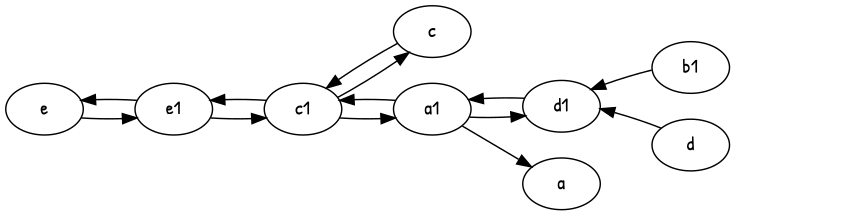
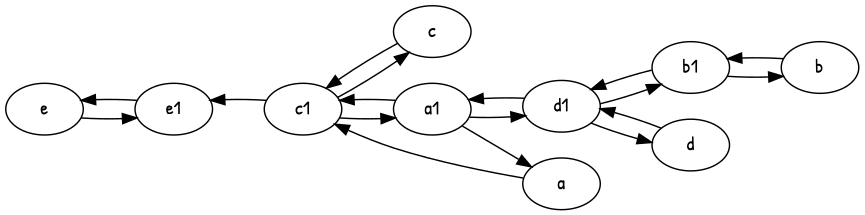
none -> (820, 67)
none -> (624, 97)
(231, 119) -> (434, 159)
none -> (614, 131)
